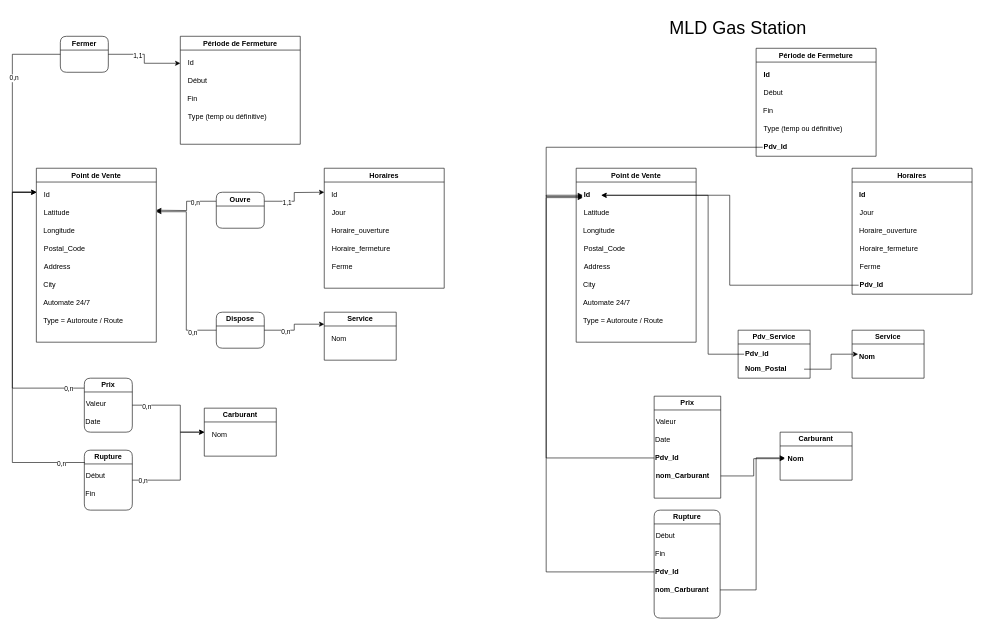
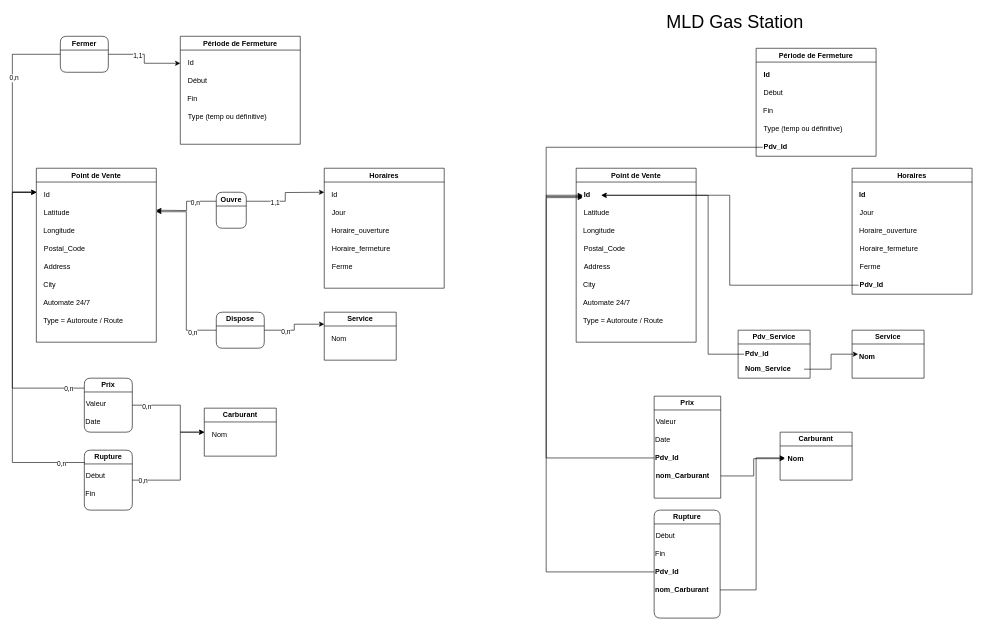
(738, 27) -> (735, 21)
(240, 210) -> (231, 210)
(765, 369) -> (767, 369)
